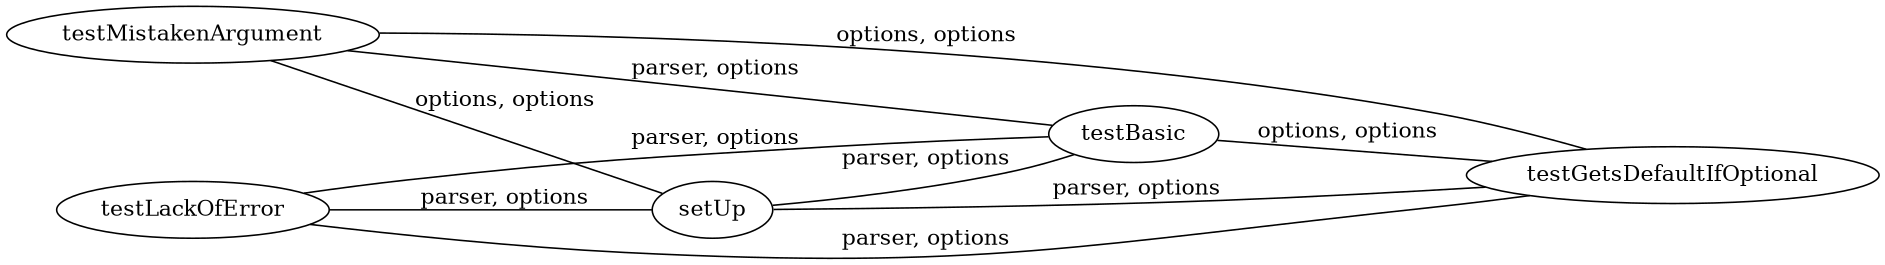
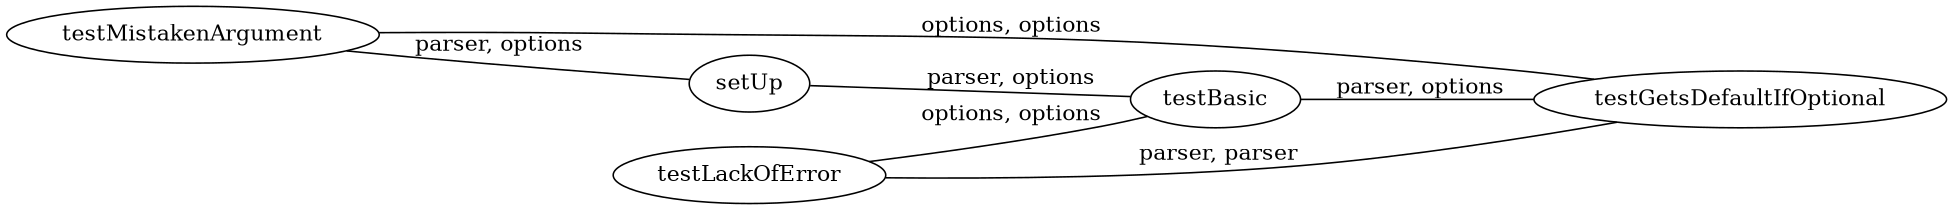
(700, 88) -> none
(502, 100) -> (496, 45)
(1344, 132) -> (1417, 88)
(712, 138) -> (1008, 114)
(1130, 203) -> none
(491, 210) -> none
(923, 239) -> (1216, 154)
